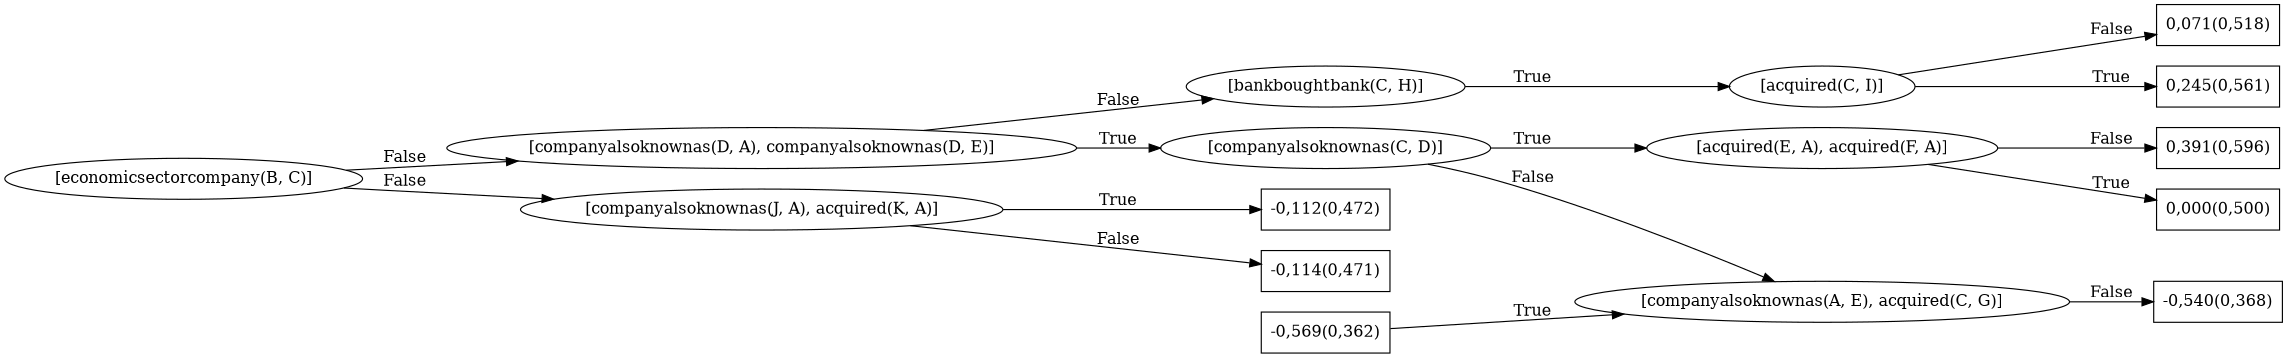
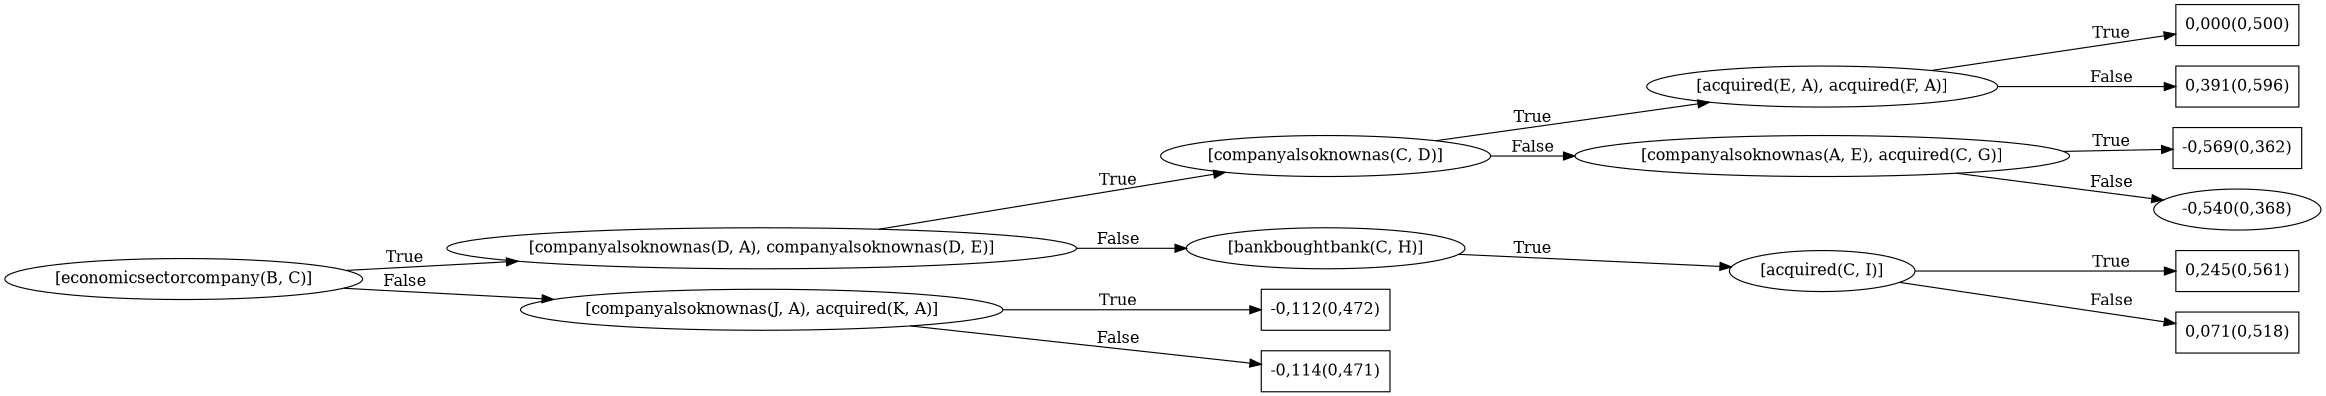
(405, 158) -> (405, 258)
(2218, 302) -> (2237, 210)
(1501, 322) -> (2112, 150)
